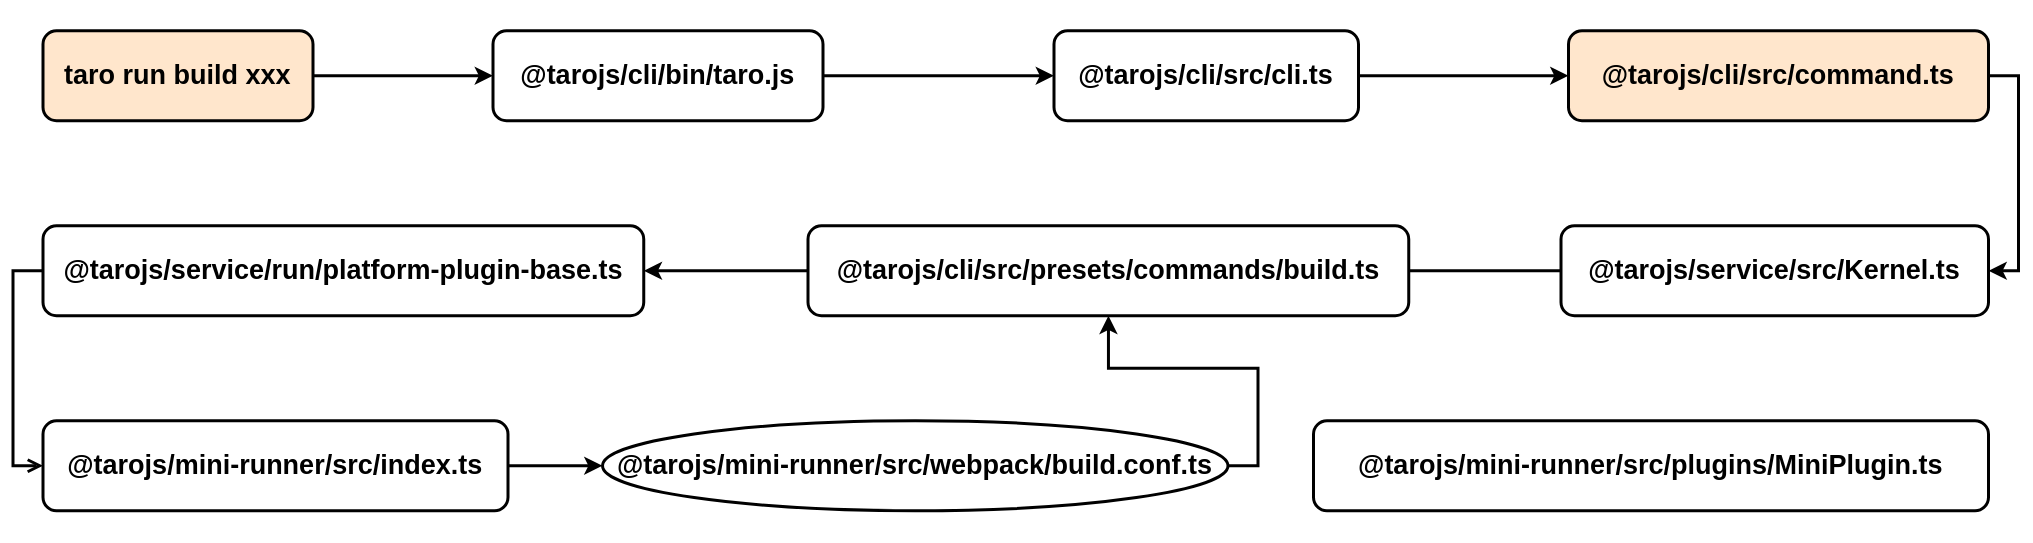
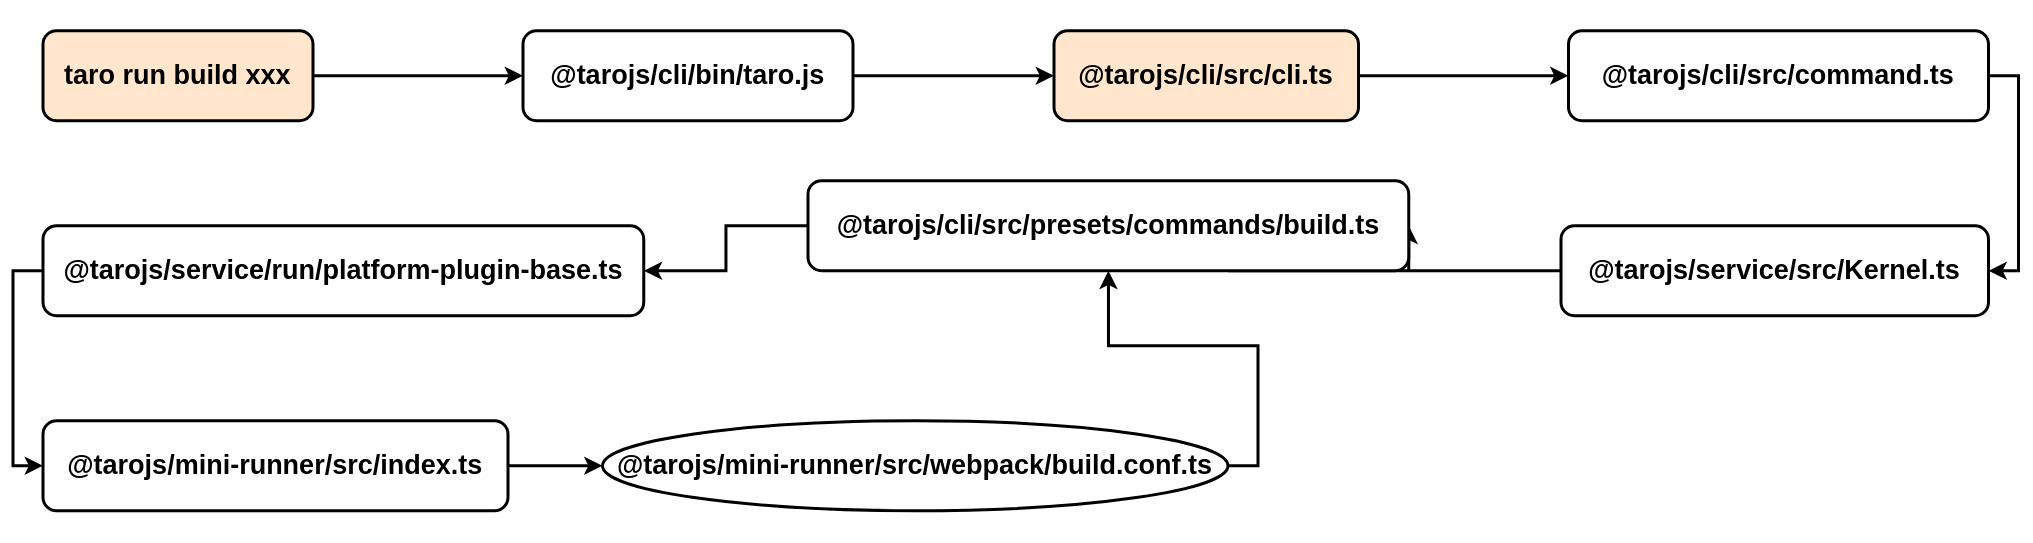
(658, 76) -> (688, 76)
(1206, 76) -> (1206, 76)
(1778, 76) -> (1778, 76)
(1108, 271) -> (1108, 226)
(30, 466) -> (28, 466)
(1651, 466) -> none
